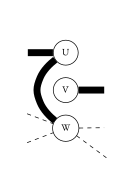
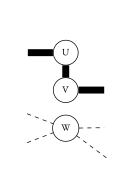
(37, 90) -> (66, 71)
